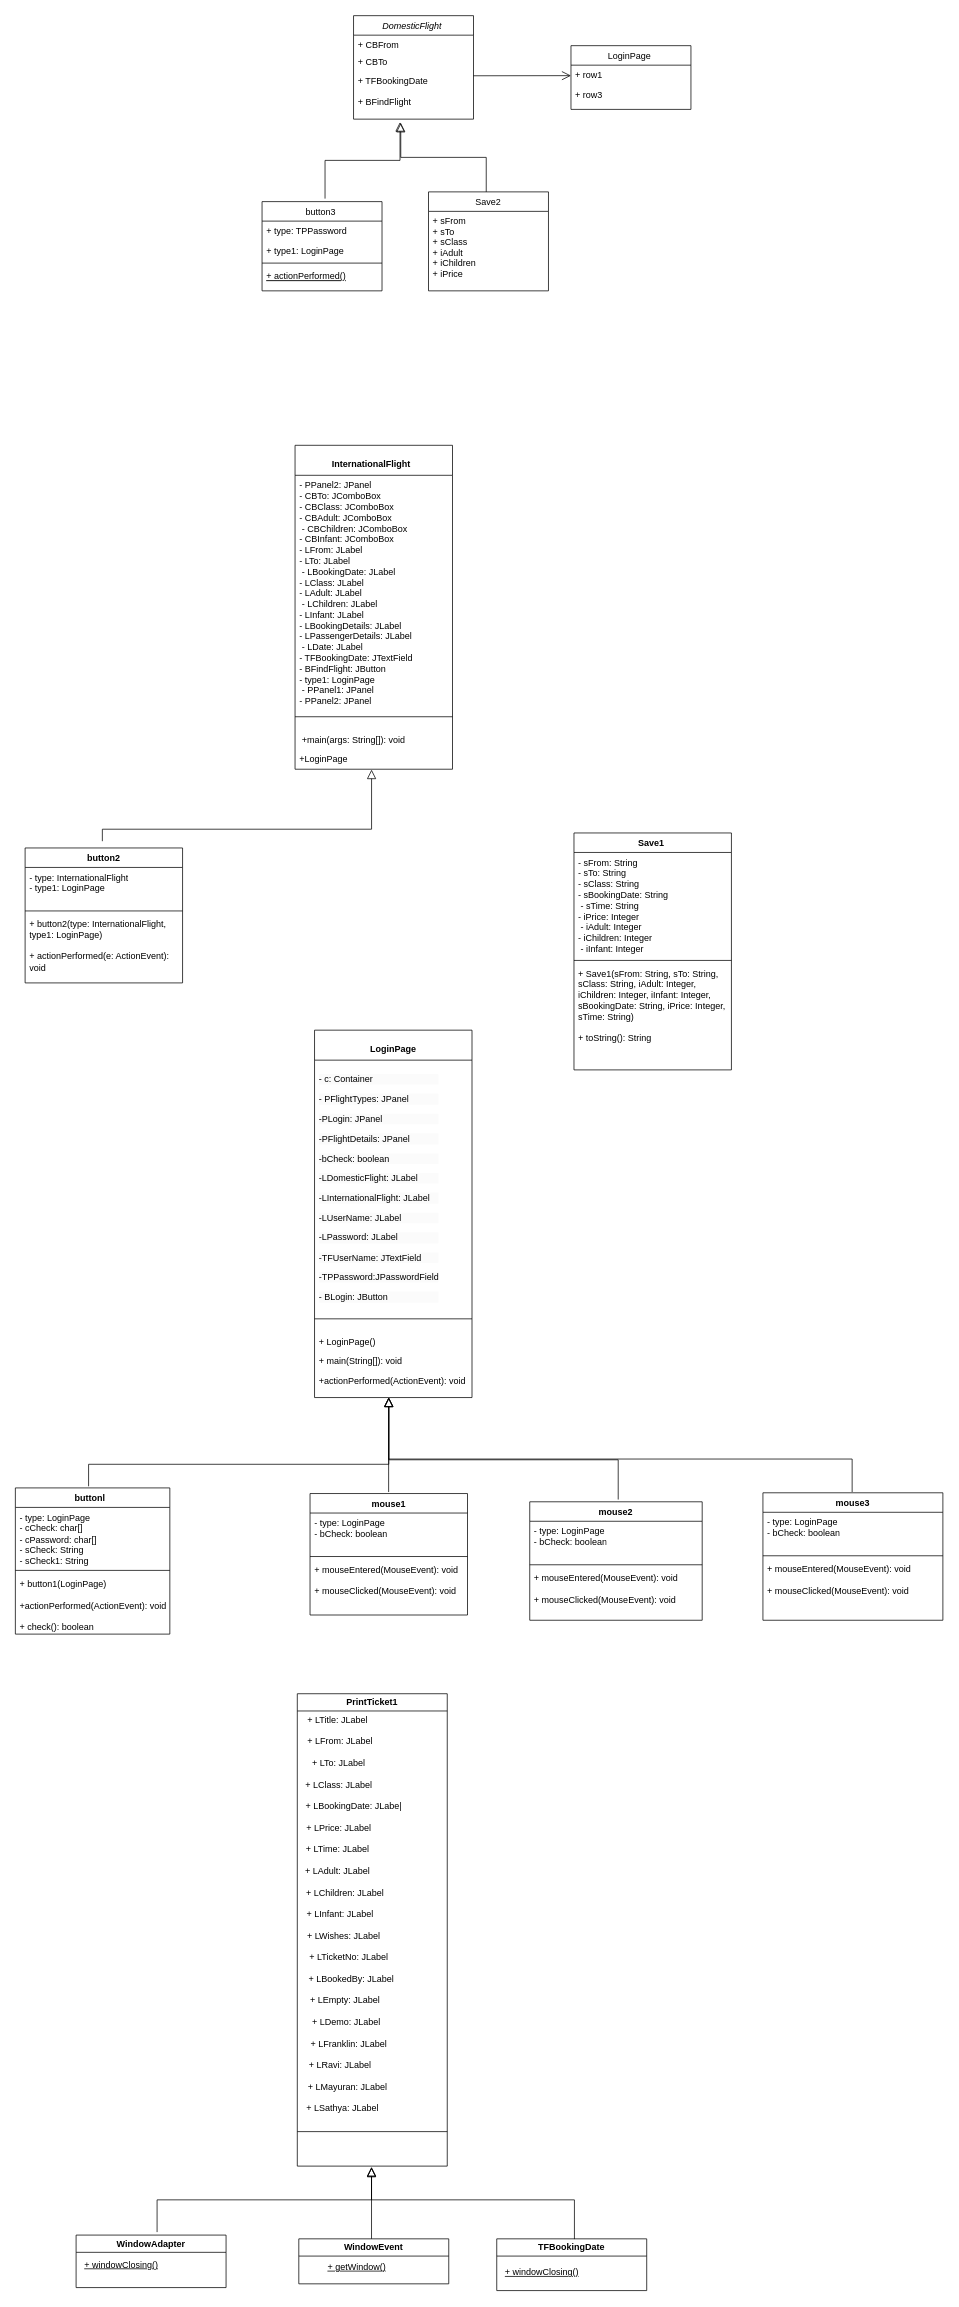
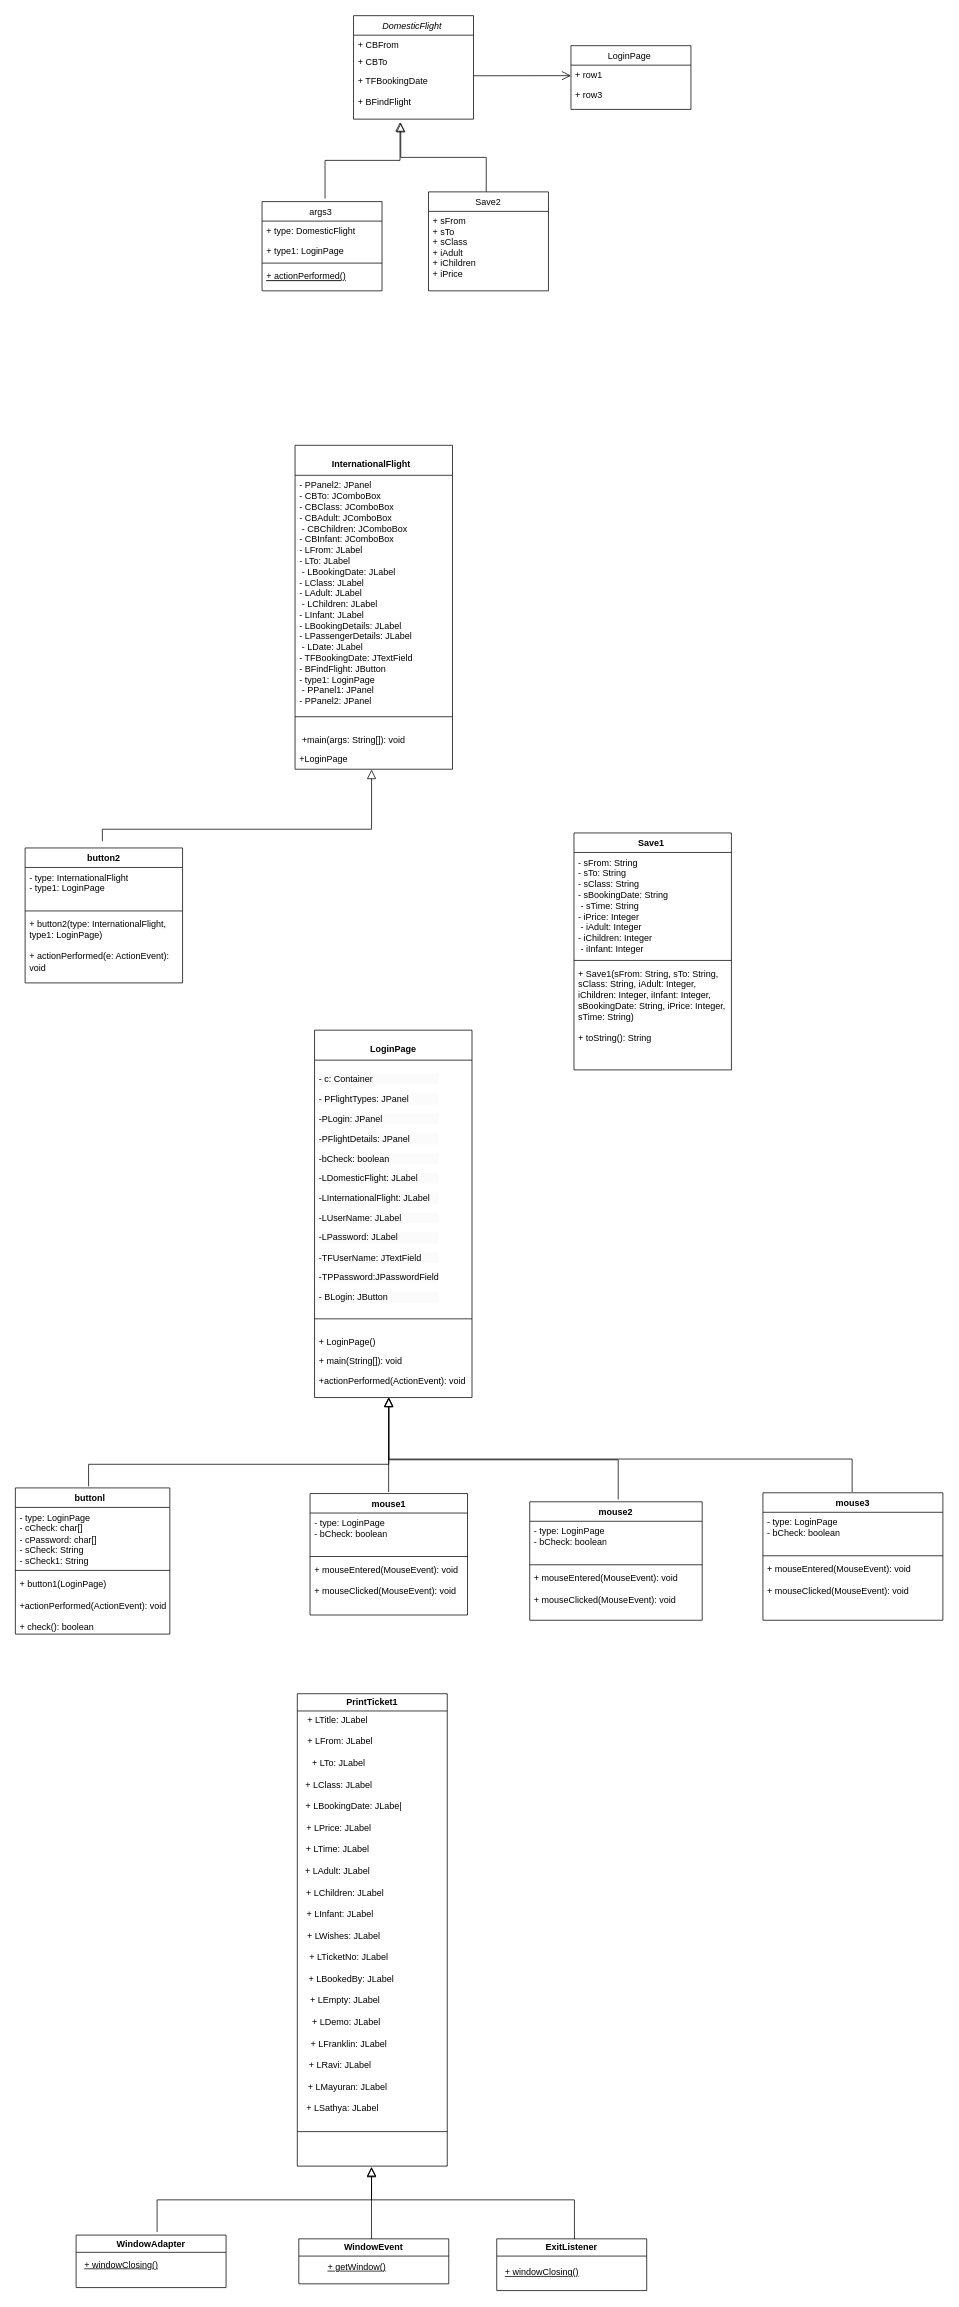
(322, 212) -> (322, 212)
(308, 231) -> (315, 231)
(572, 2248) -> (572, 2248)
